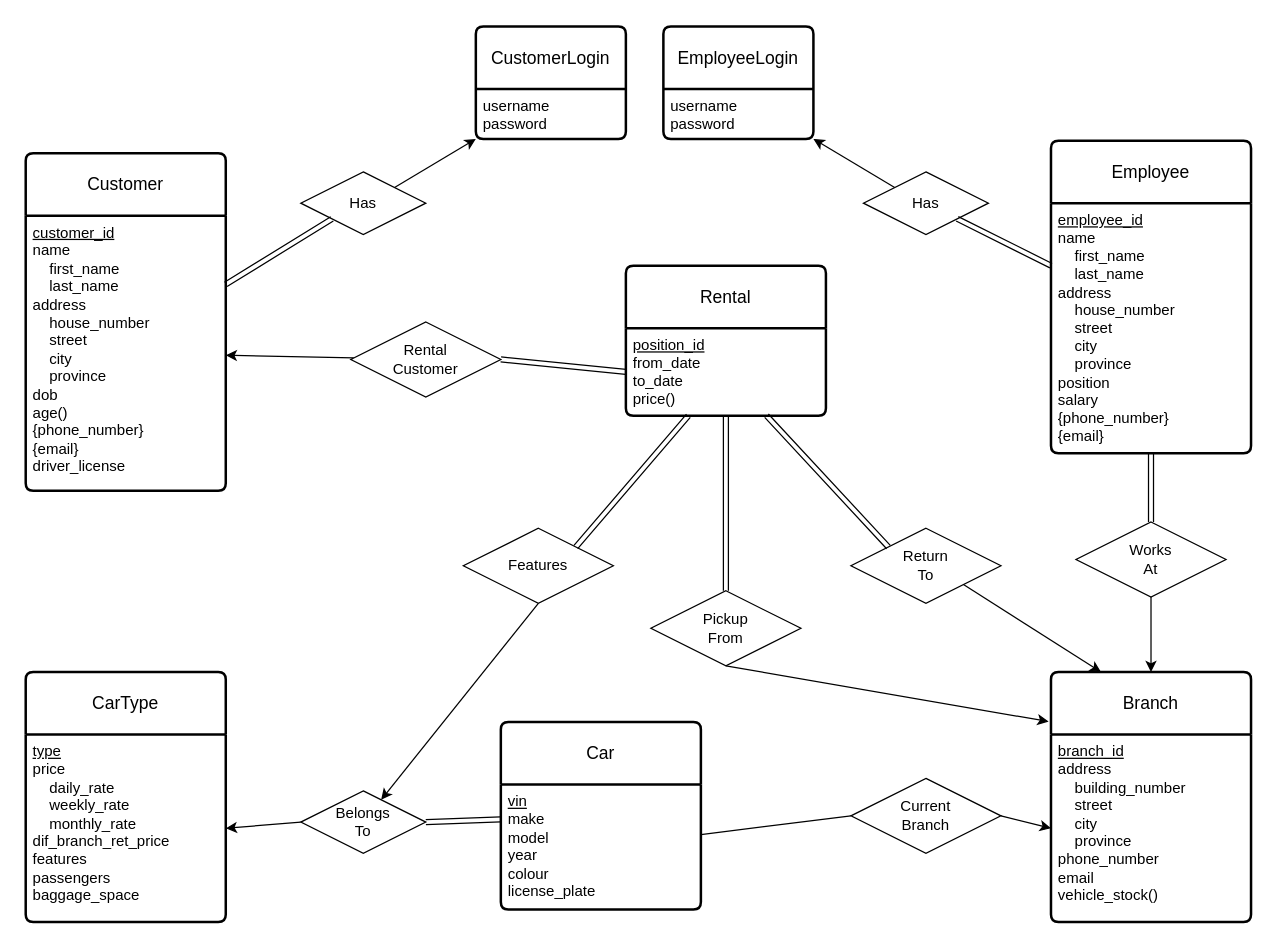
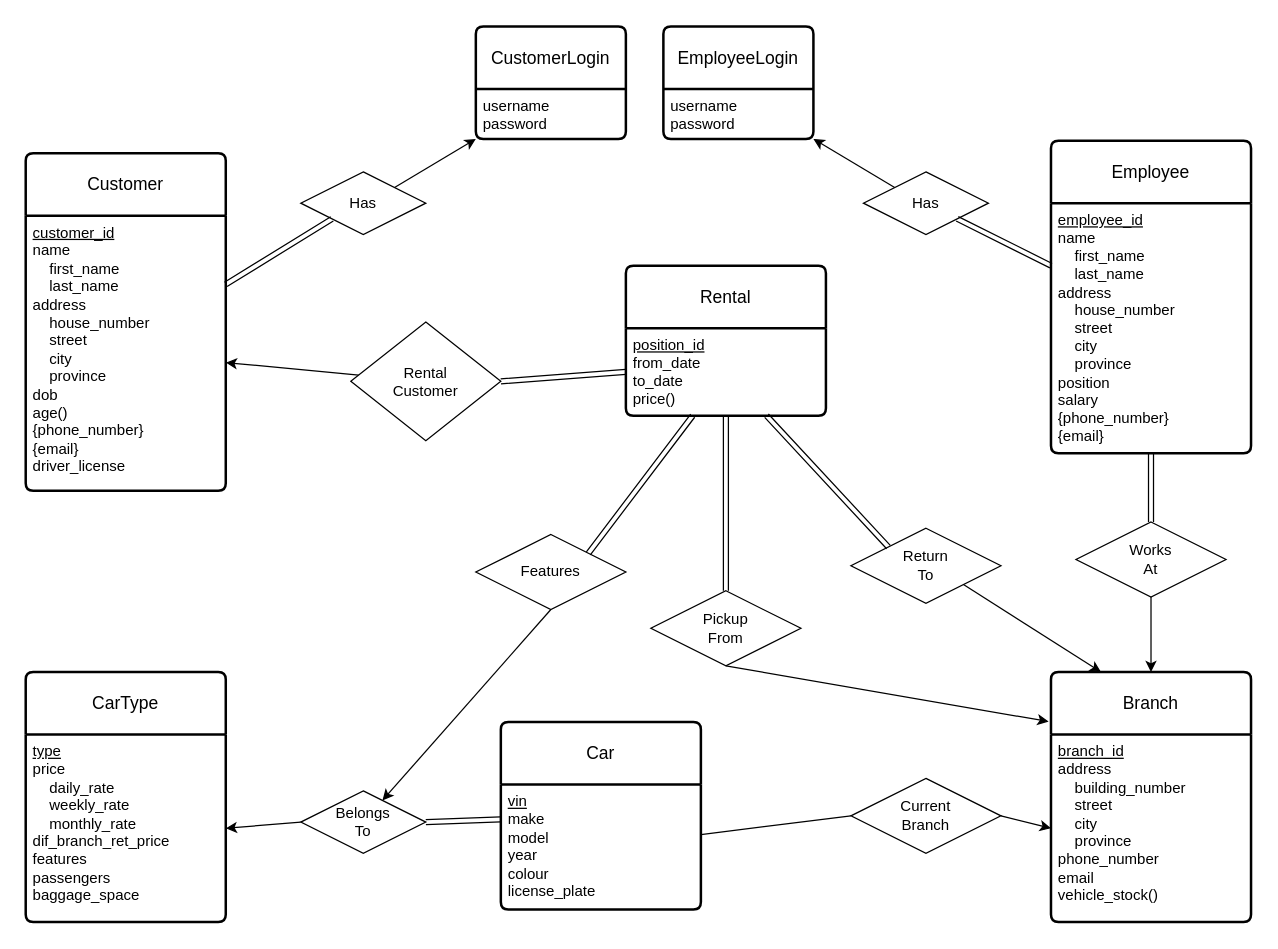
(426, 359) -> (426, 381)
(538, 566) -> (551, 572)
